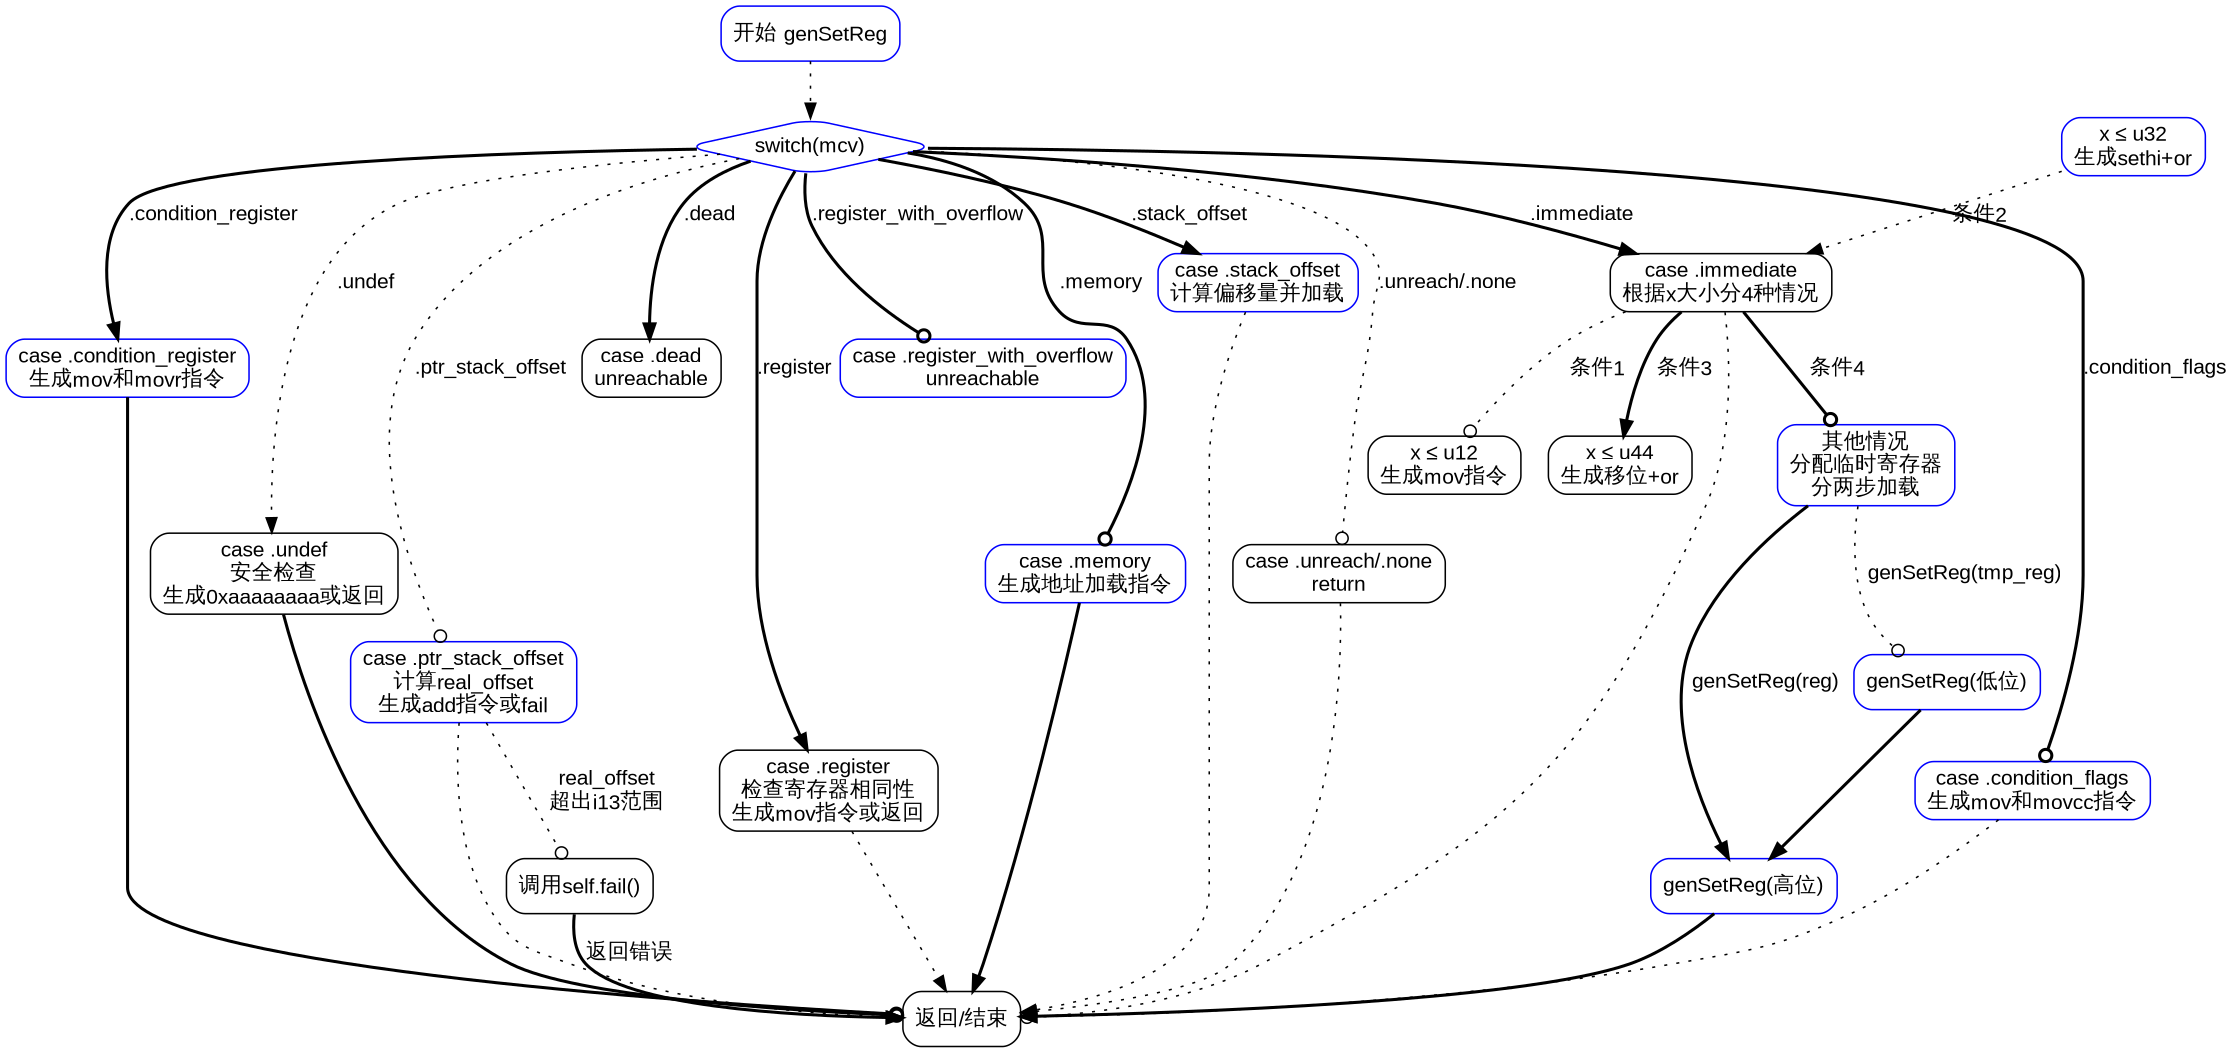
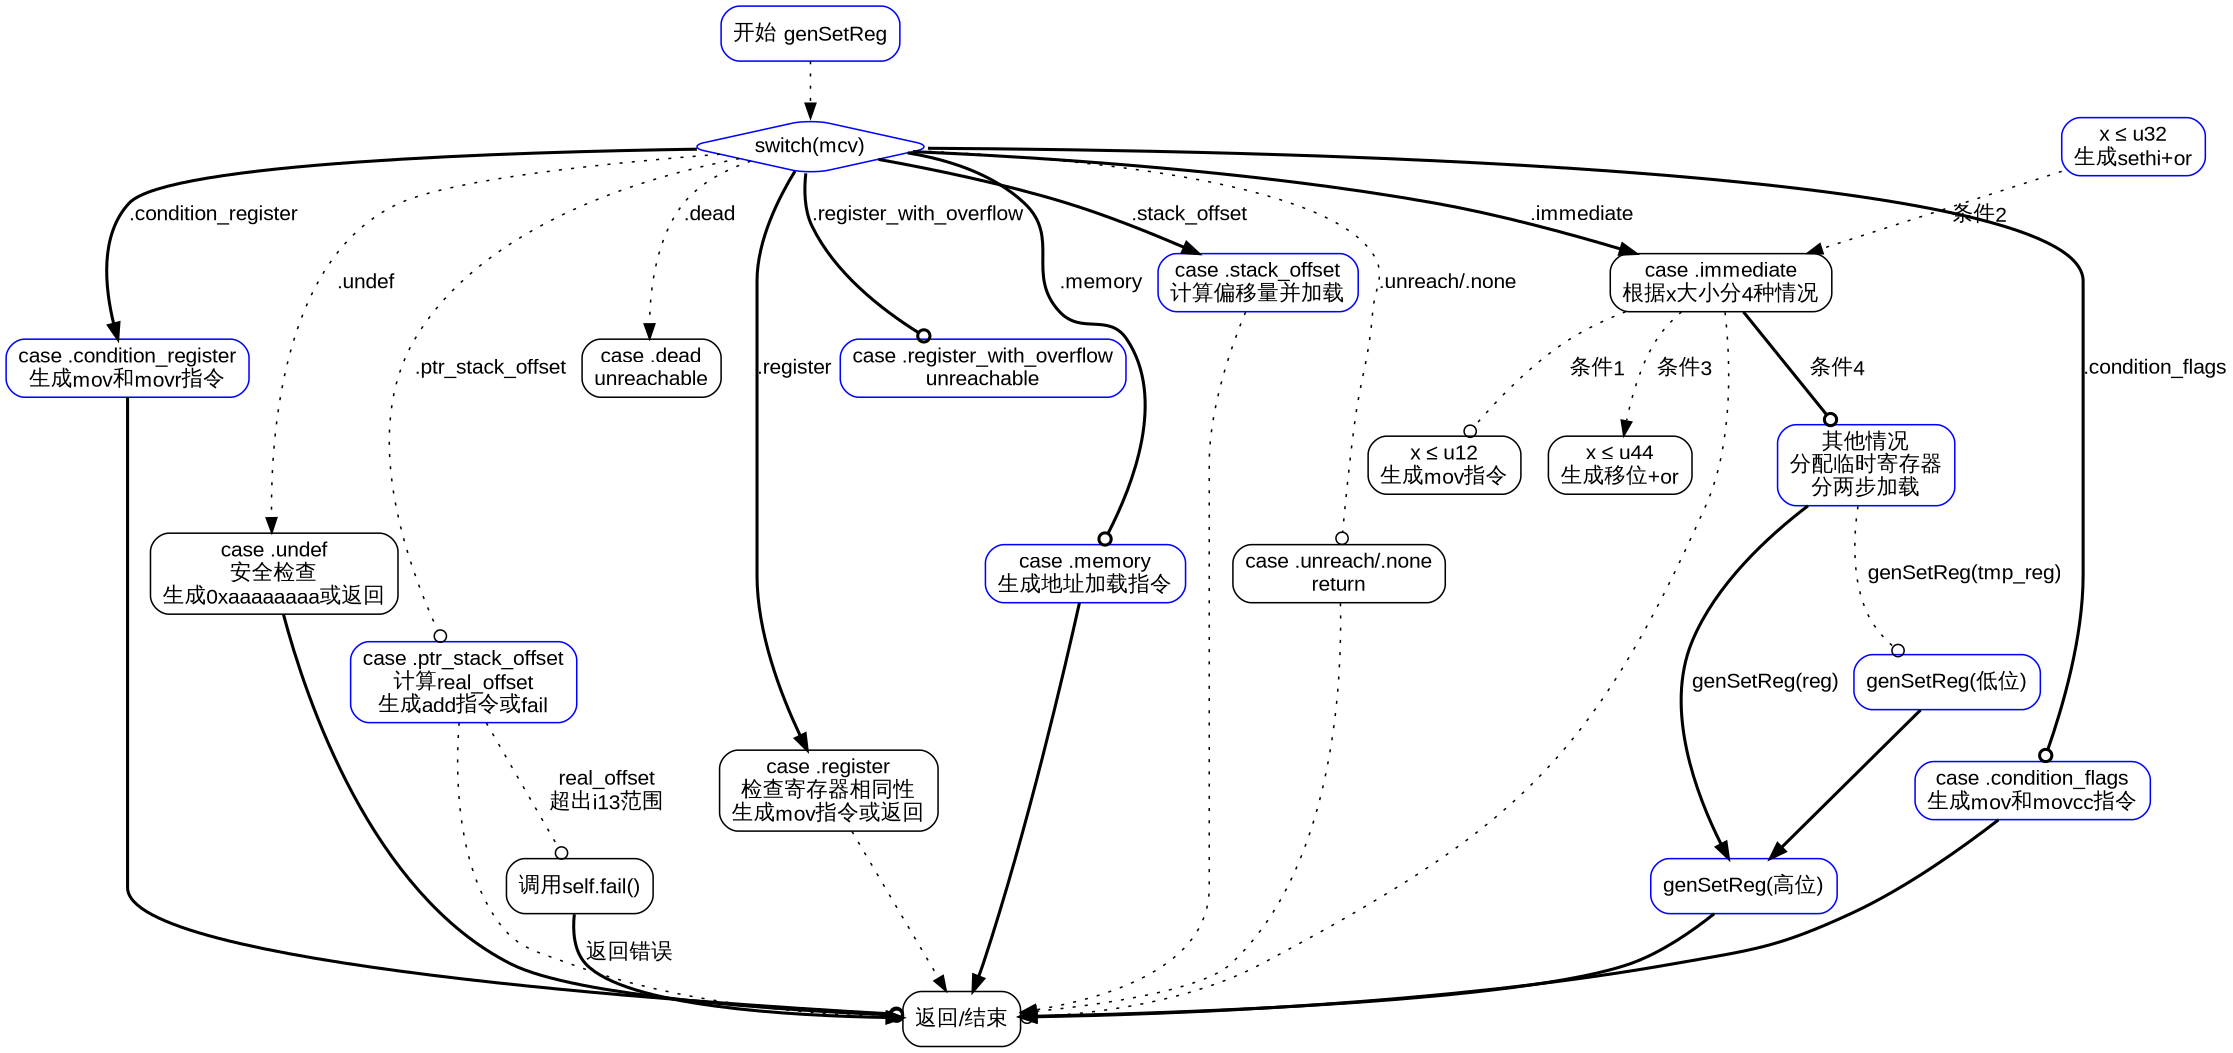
(671, 223) -> (671, 223)
(1645, 361) -> (1645, 361)
(1659, 966) -> (1659, 966)
